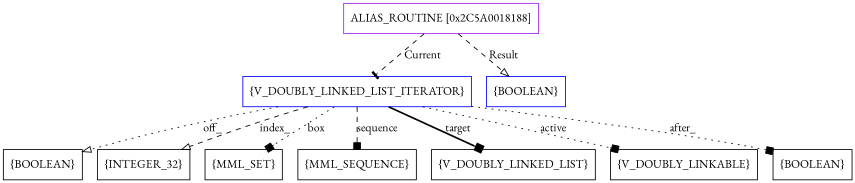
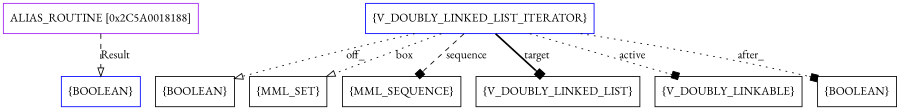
(401, 54) -> none
(304, 126) -> (388, 54)
(144, 165) -> none
